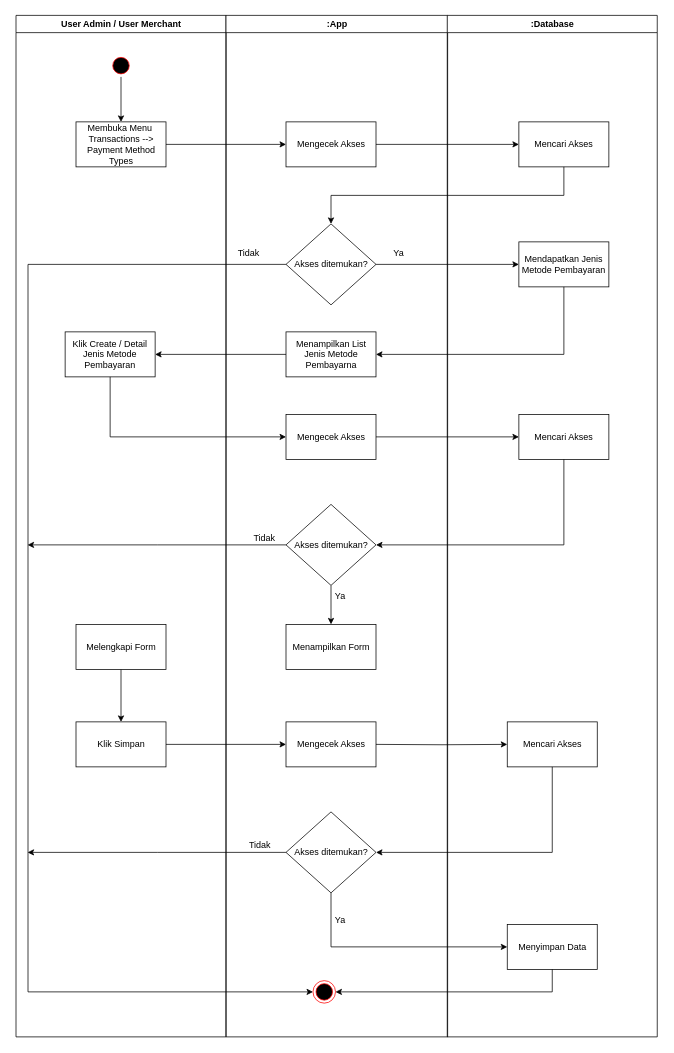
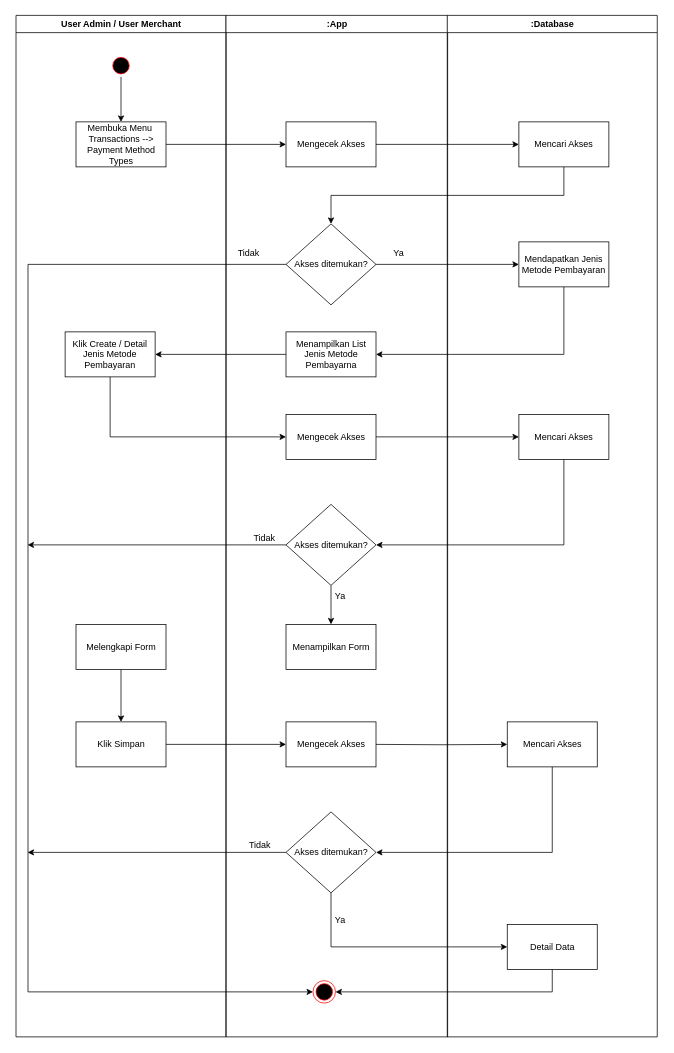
(552, 947) -> (552, 947)
